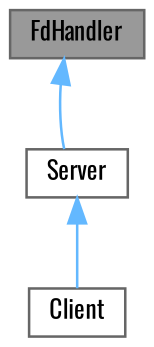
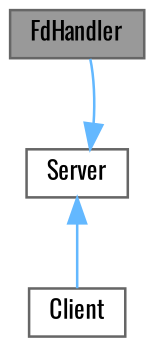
(60, 117) -> (94, 91)
